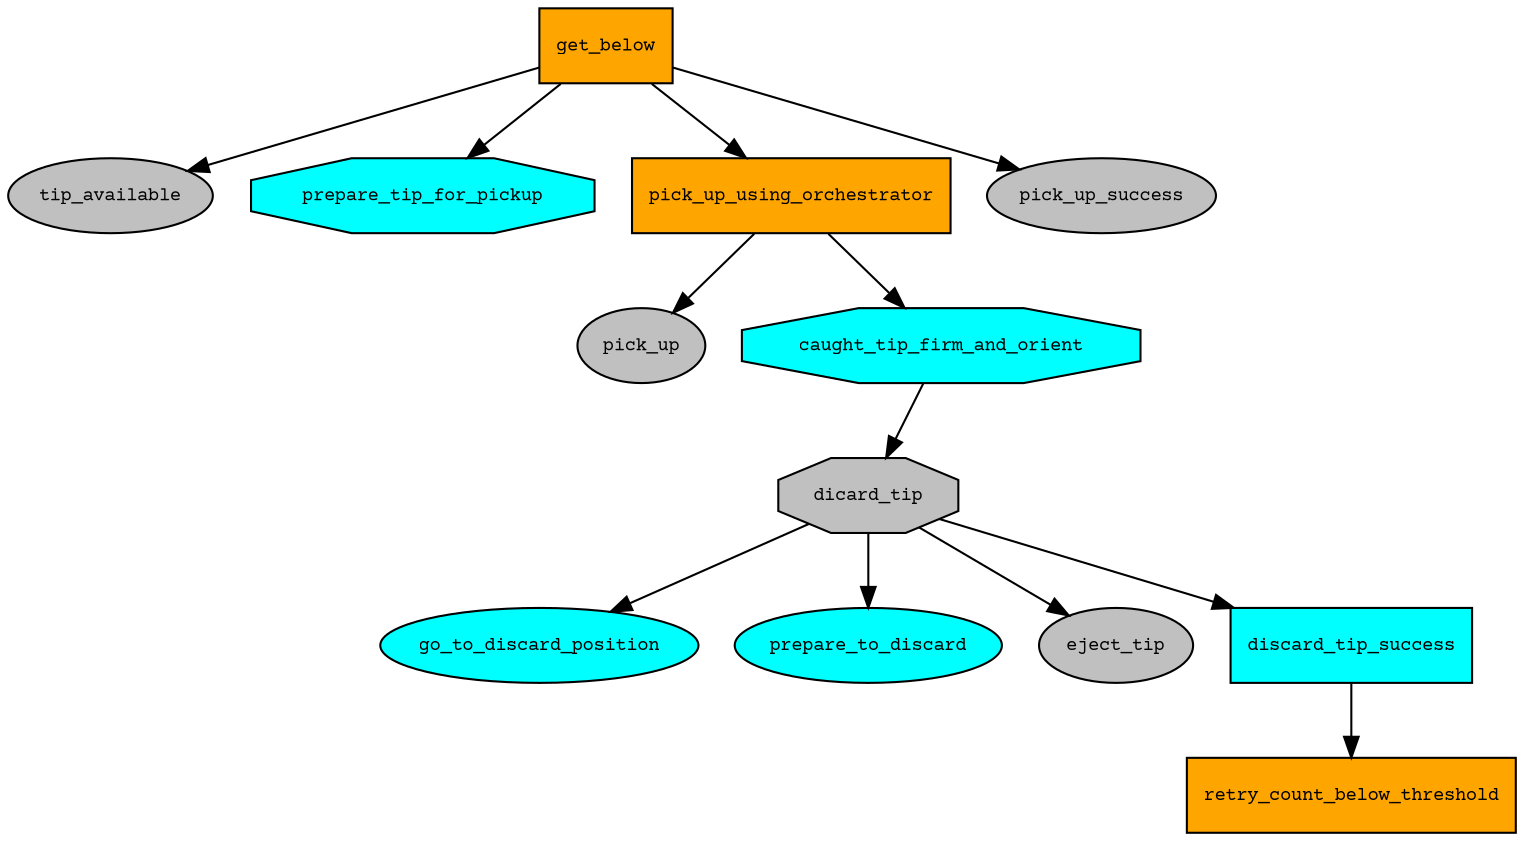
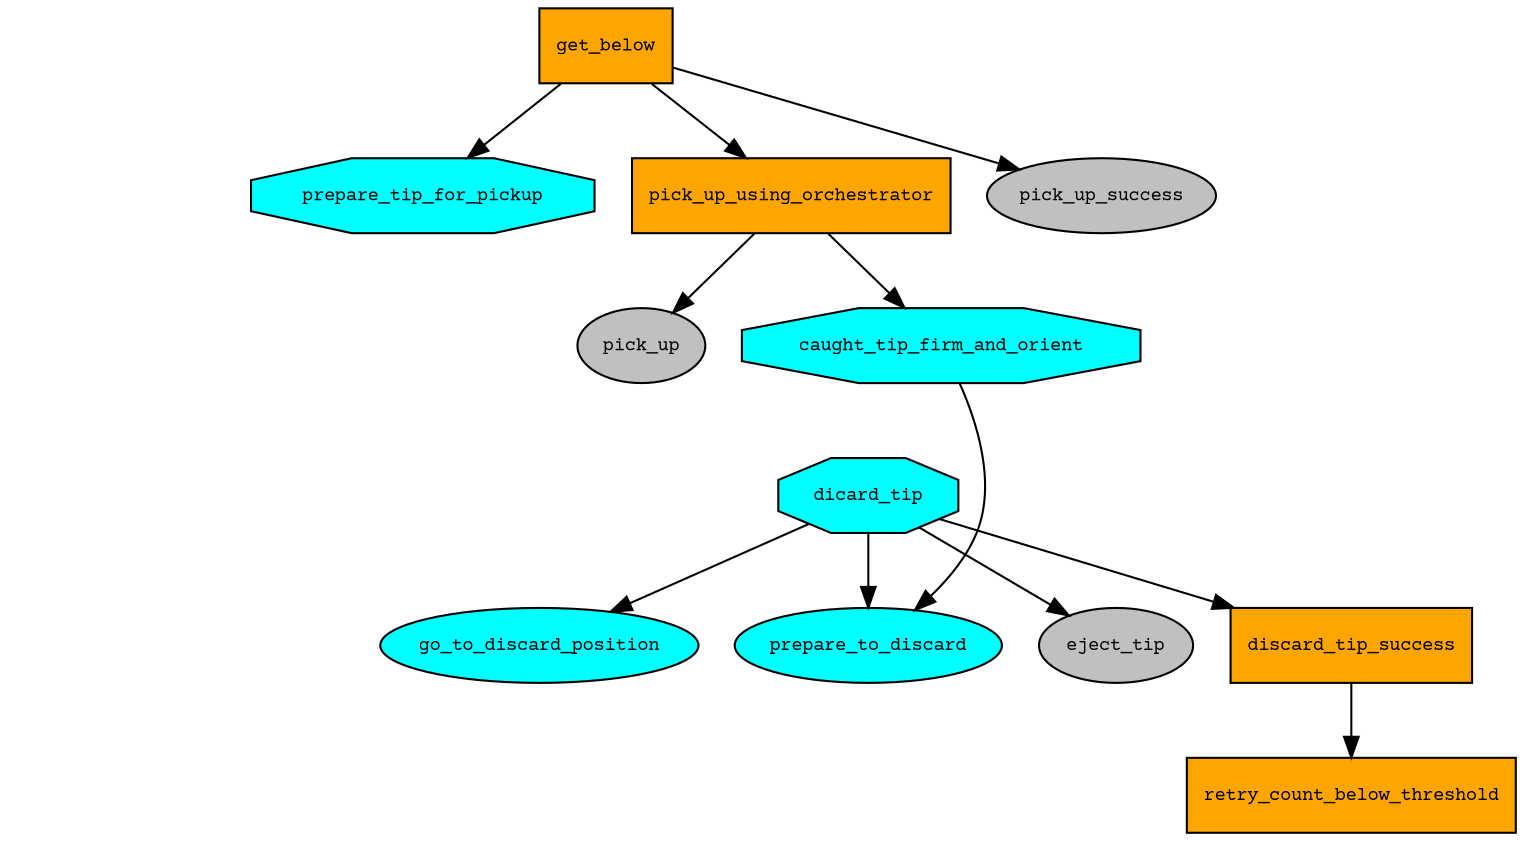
(111, 196) -> none
(909, 411) -> (985, 496)
(868, 496) -> (868, 496)
(1351, 645) -> (1351, 645)
